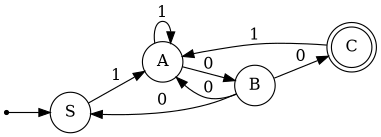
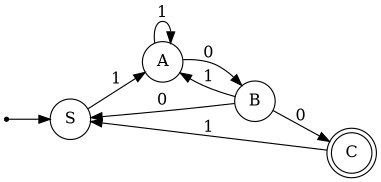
(260, 44) -> (214, 137)
(209, 88) -> (209, 77)
